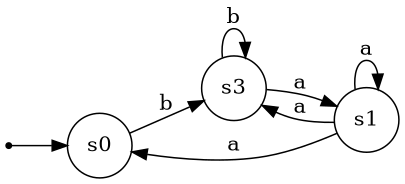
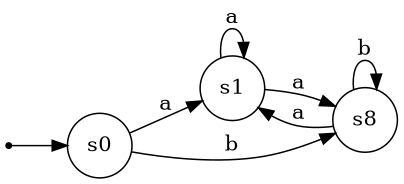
(234, 88) -> (365, 120)
(244, 159) -> (159, 120)
